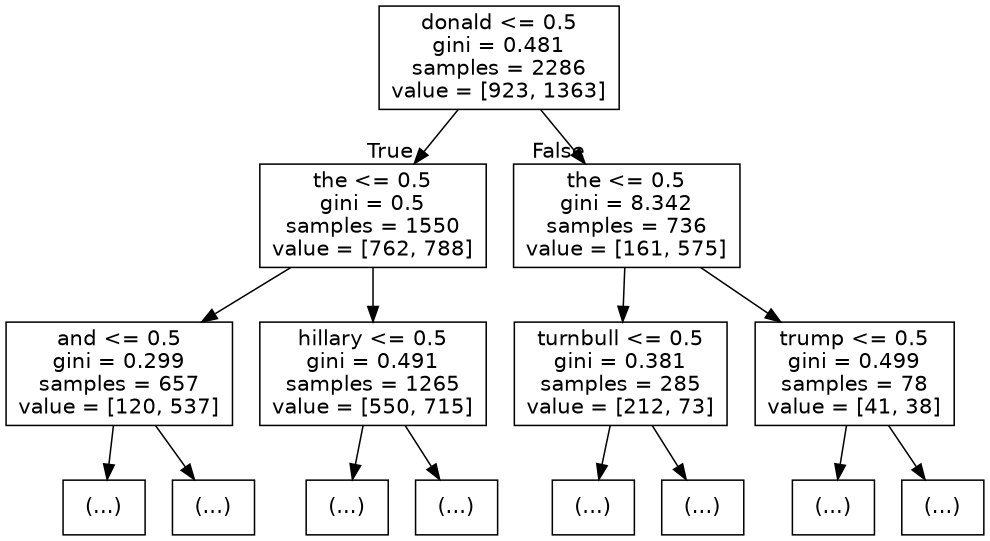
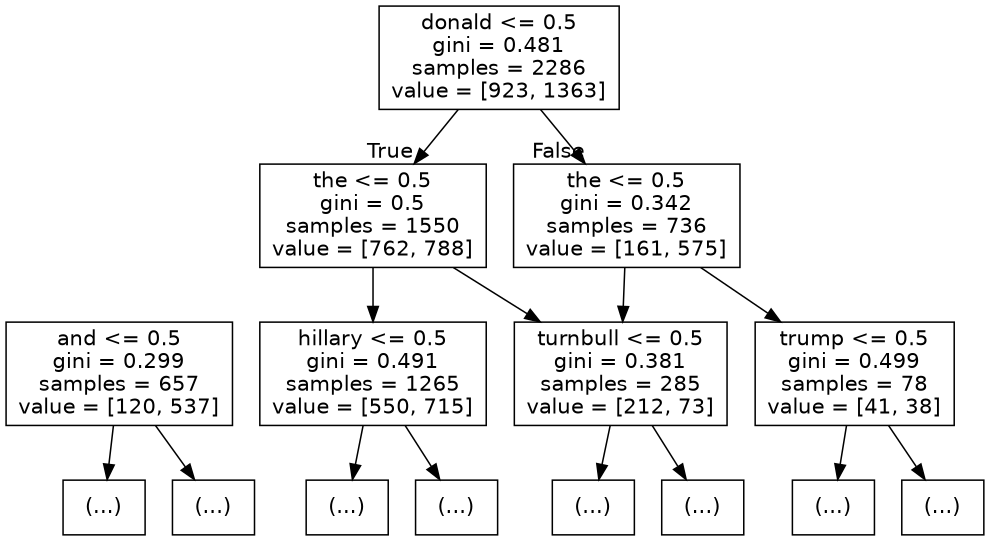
(627, 216) -> (627, 216)
(253, 291) -> (490, 291)
